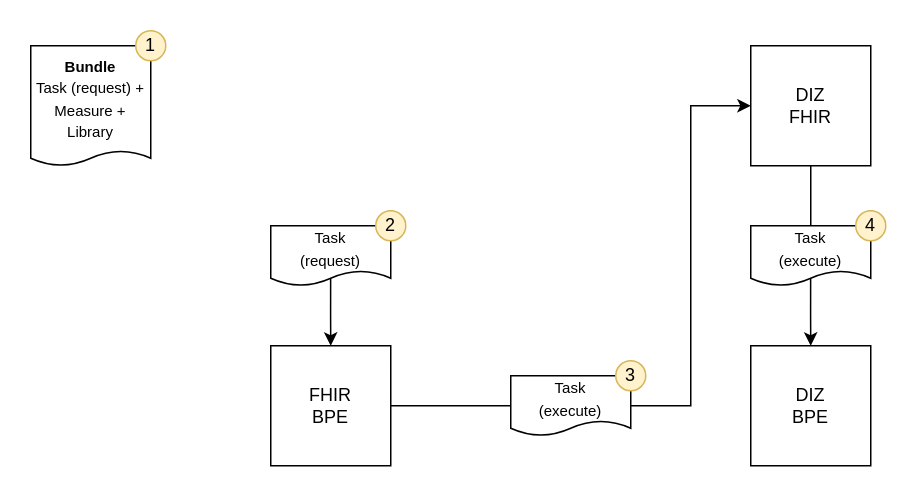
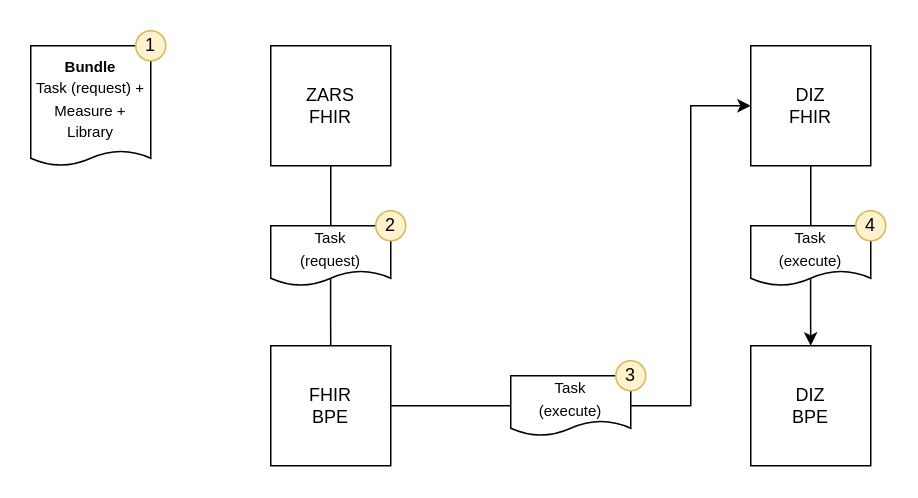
none -> (331, 106)
none -> (331, 196)
(331, 334) -> (331, 338)
